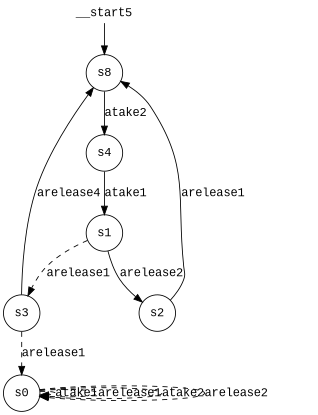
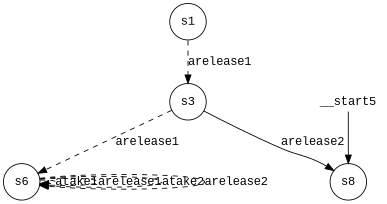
(104, 153) -> none
(69, 193) -> (313, 142)
(157, 313) -> none
(22, 393) -> (22, 182)
